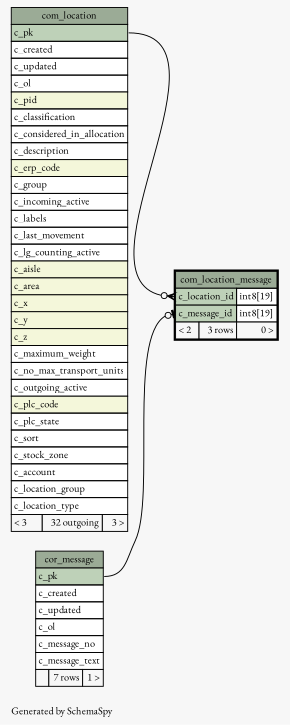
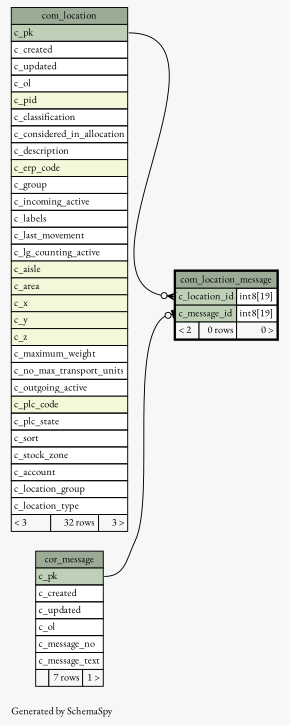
(221, 330) -> (221, 330)
(75, 522) -> (80, 522)
